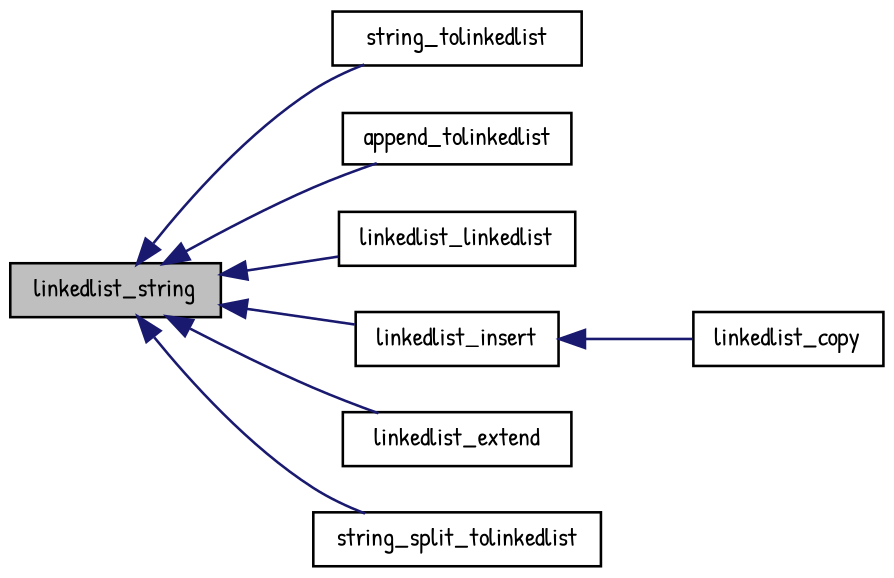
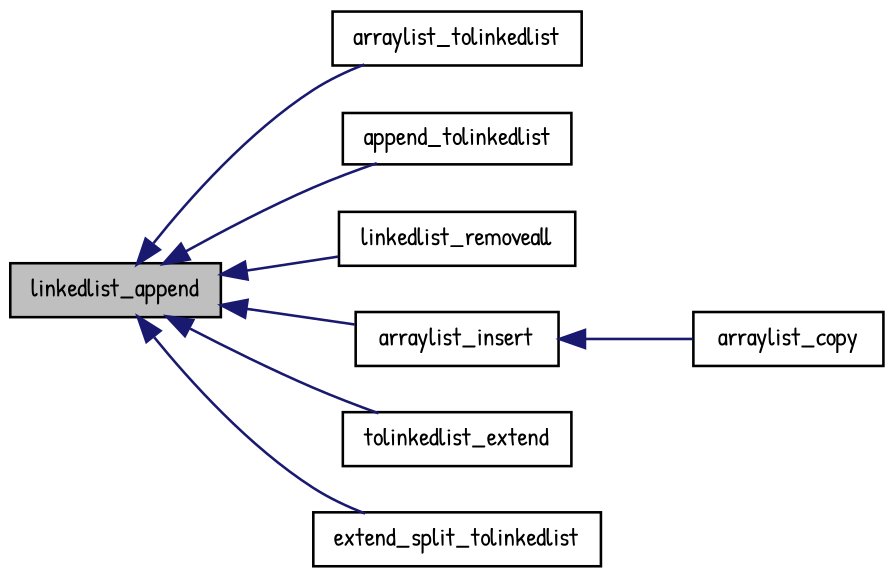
(457, 39) -> (457, 39)
(457, 239) -> (457, 239)
(116, 290) -> (116, 290)
(457, 339) -> (457, 339)
(788, 339) -> (788, 339)
(457, 439) -> (457, 439)
(457, 539) -> (457, 539)
